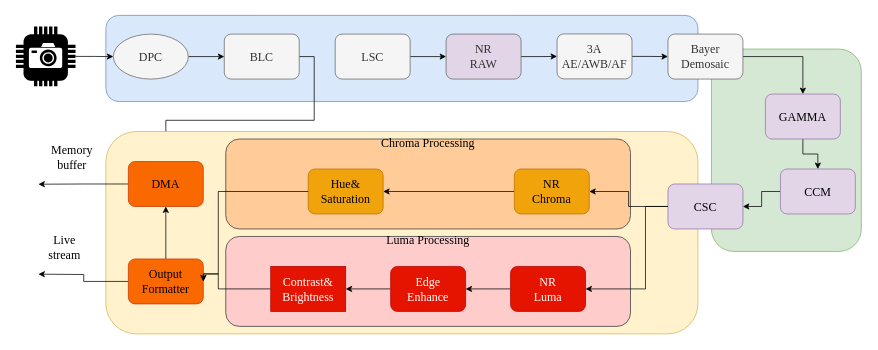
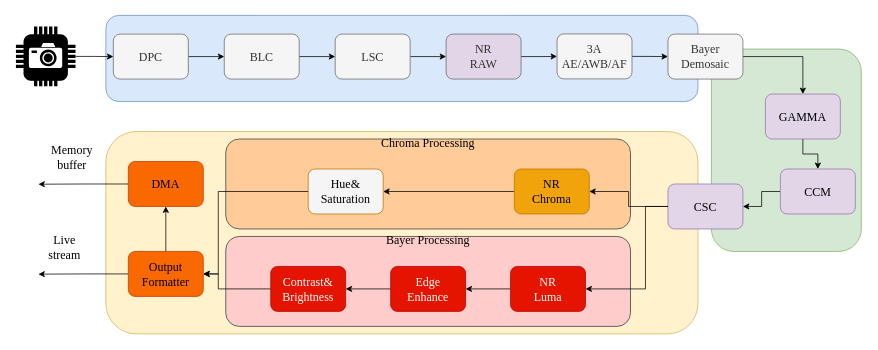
(150, 57) -> (150, 57)
(267, 120) -> (321, 57)
(345, 192) -> (345, 192)
(428, 240) -> (428, 240)
(165, 282) -> (165, 274)
(308, 289) -> (308, 289)
